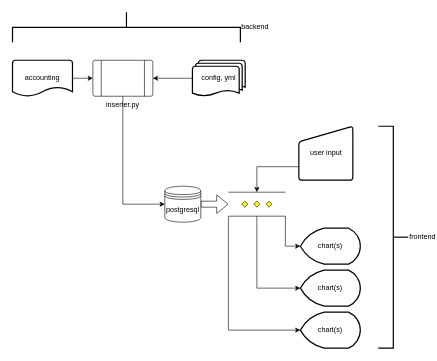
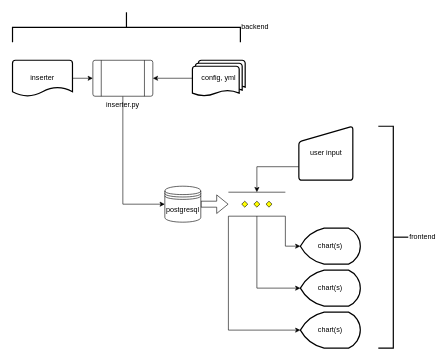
(42, 78) -> (42, 78)
